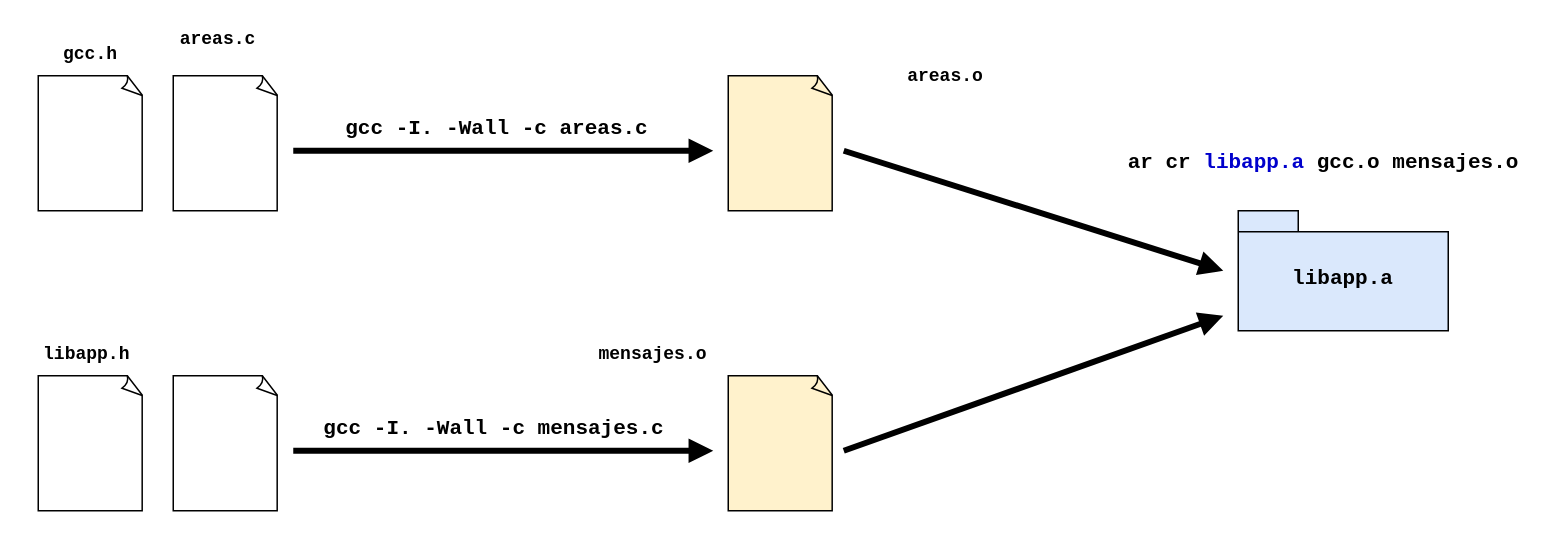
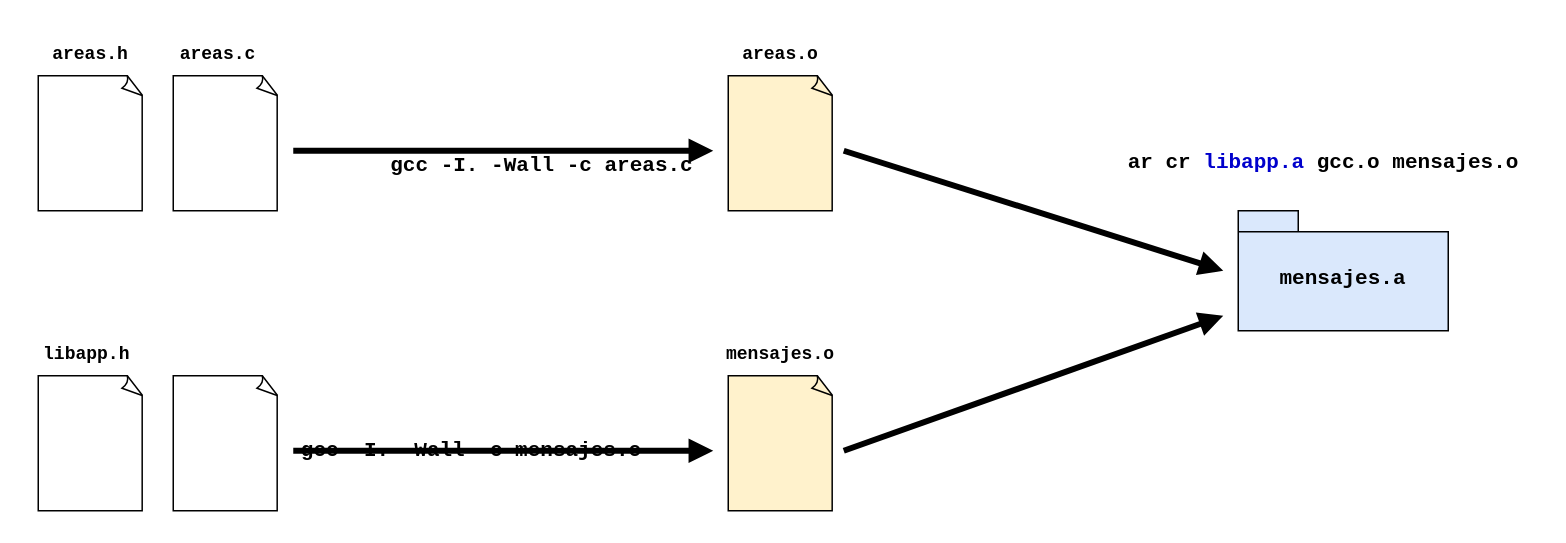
(218, 38) -> (218, 53)
(91, 53) -> (91, 53)
(946, 76) -> (781, 53)
(497, 128) -> (542, 166)
(1343, 278) -> (1343, 278)
(653, 353) -> (781, 353)
(494, 428) -> (472, 451)
